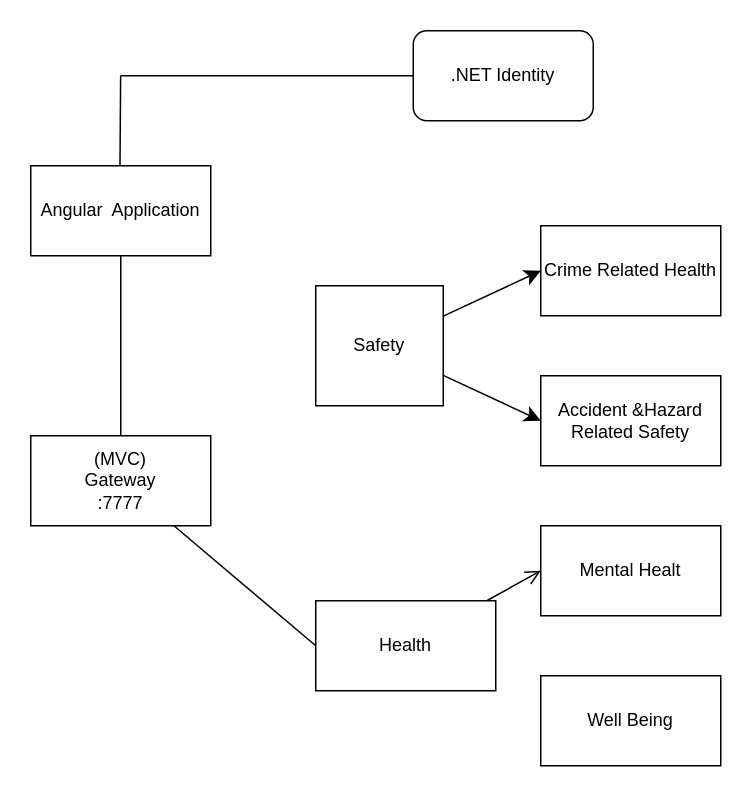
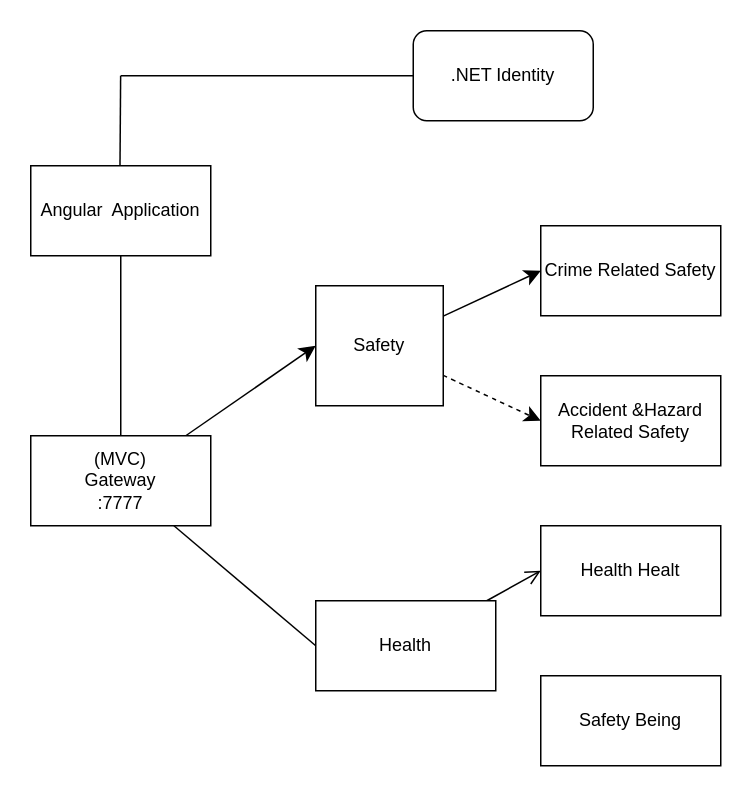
(631, 271) -> (631, 271)
none -> (246, 394)
(487, 396) -> (487, 396)
(631, 571) -> (631, 571)
(631, 721) -> (631, 721)
